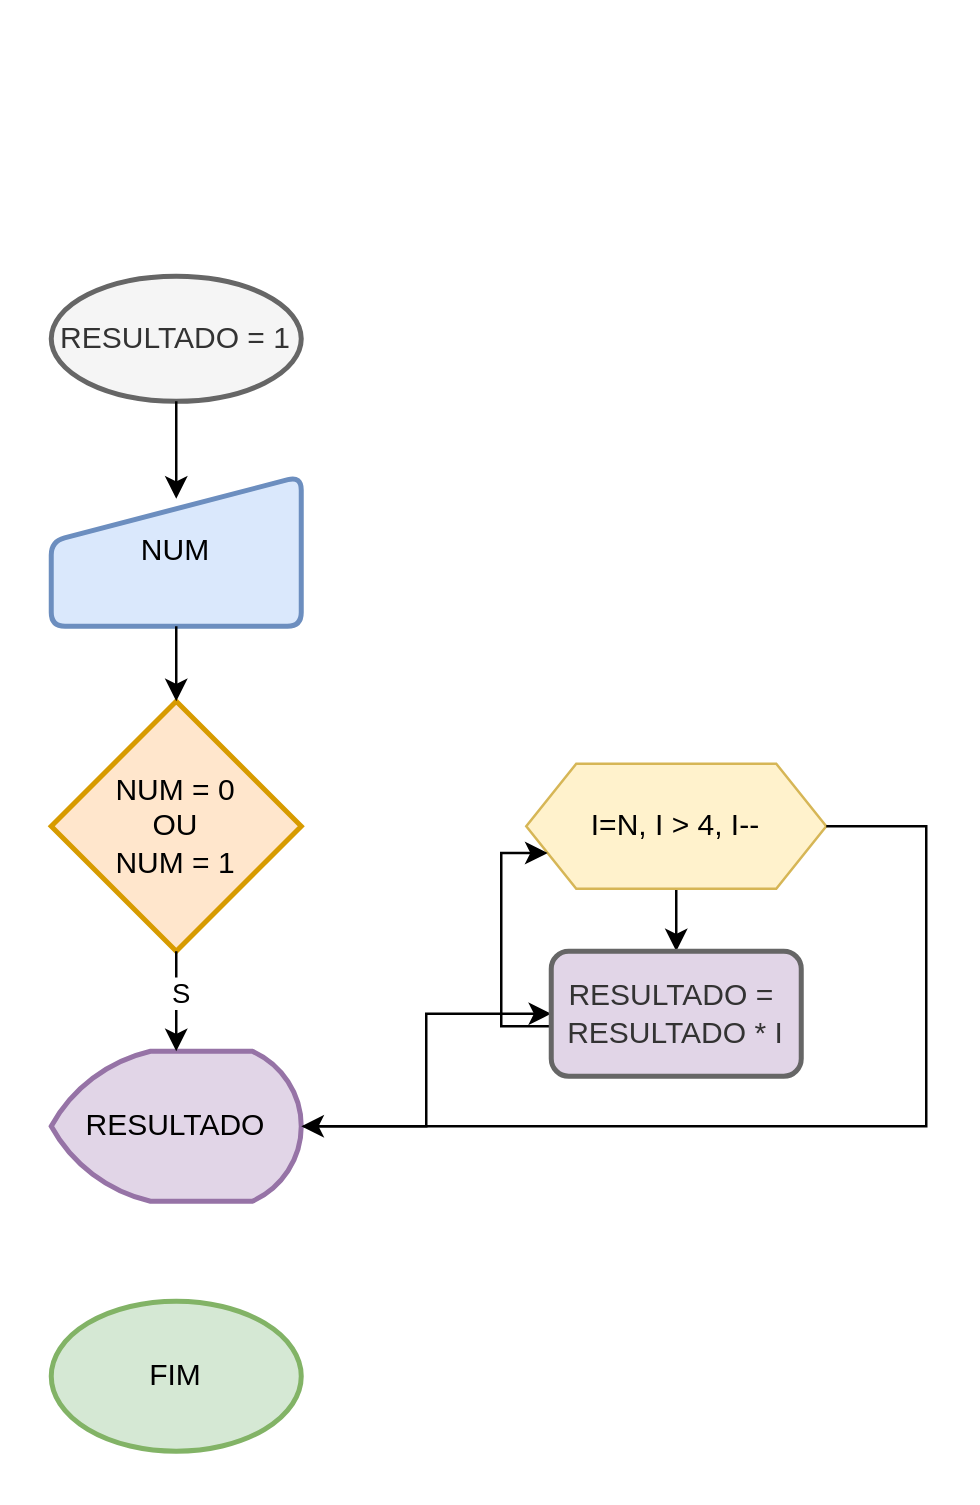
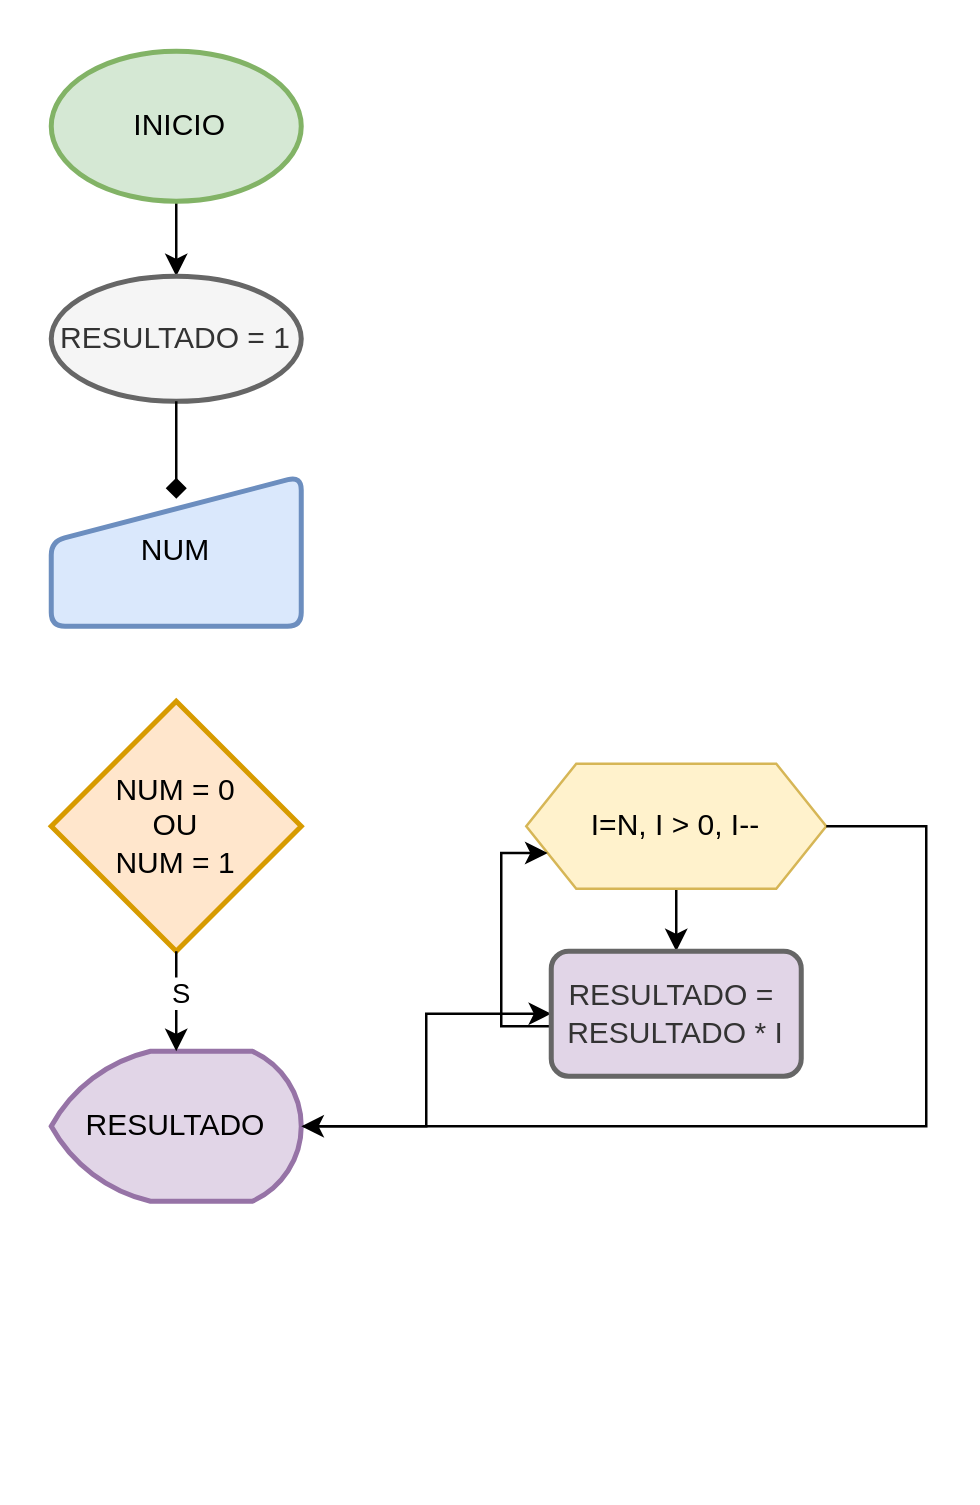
none -> (176, 126)
none -> (176, 230)
(176, 479) -> (176, 478)
(176, 655) -> none
(676, 826) -> (676, 826)
(176, 1376) -> none
